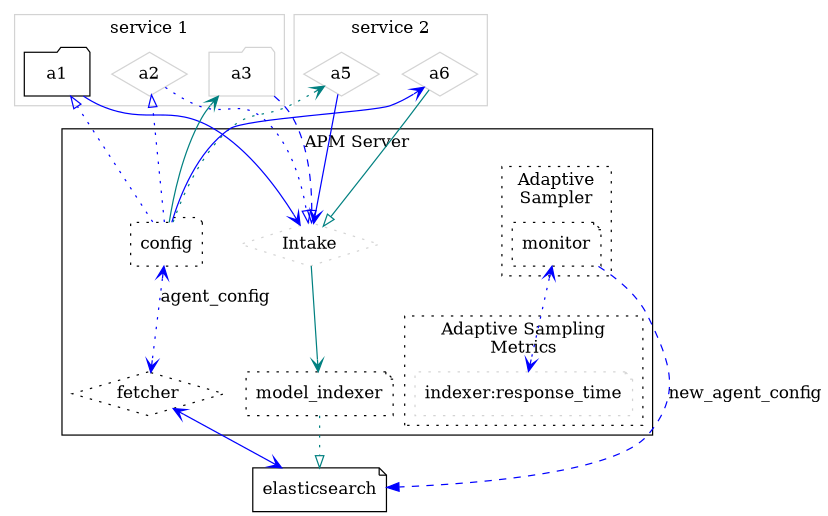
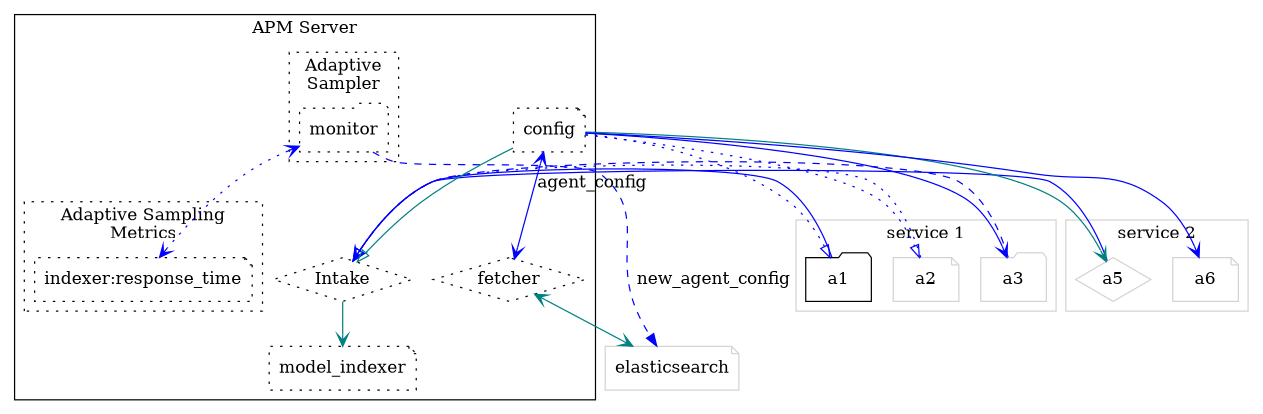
(149, 74) -> (926, 280)
(440, 74) -> (1206, 280)
(223, 135) -> (858, 151)
(380, 154) -> (434, 193)
(183, 162) -> (809, 155)
(166, 244) -> (549, 130)
(310, 244) -> (343, 280)
(557, 244) -> (344, 130)
(157, 319) -> (529, 206)
(524, 394) -> (143, 280)
(320, 442) -> none
(236, 443) -> (584, 320)
(320, 490) -> (672, 368)
